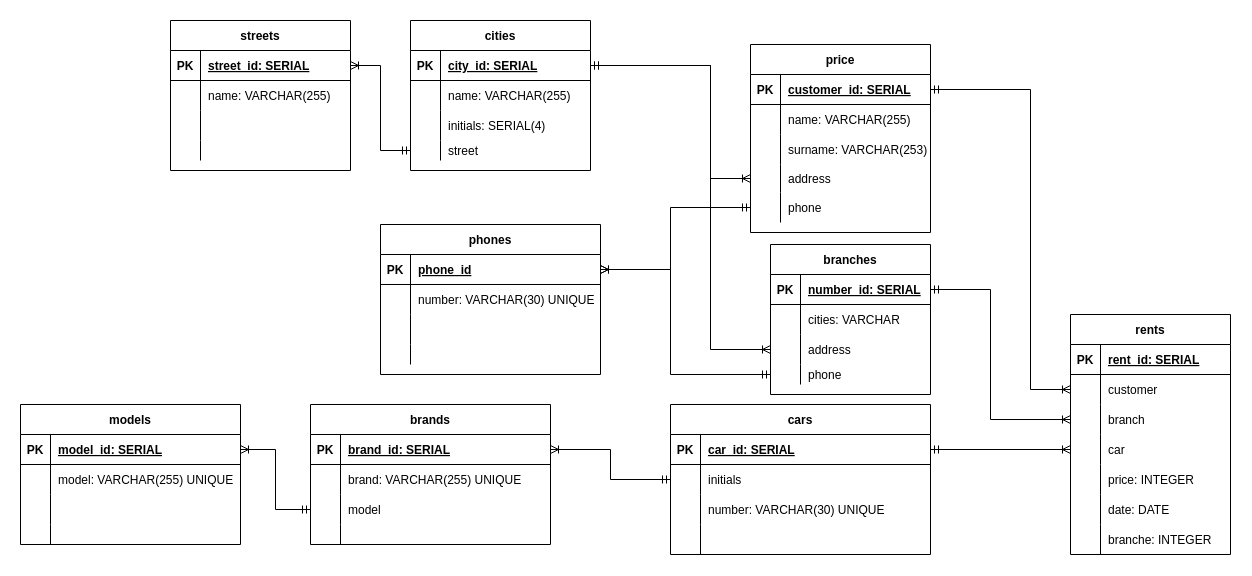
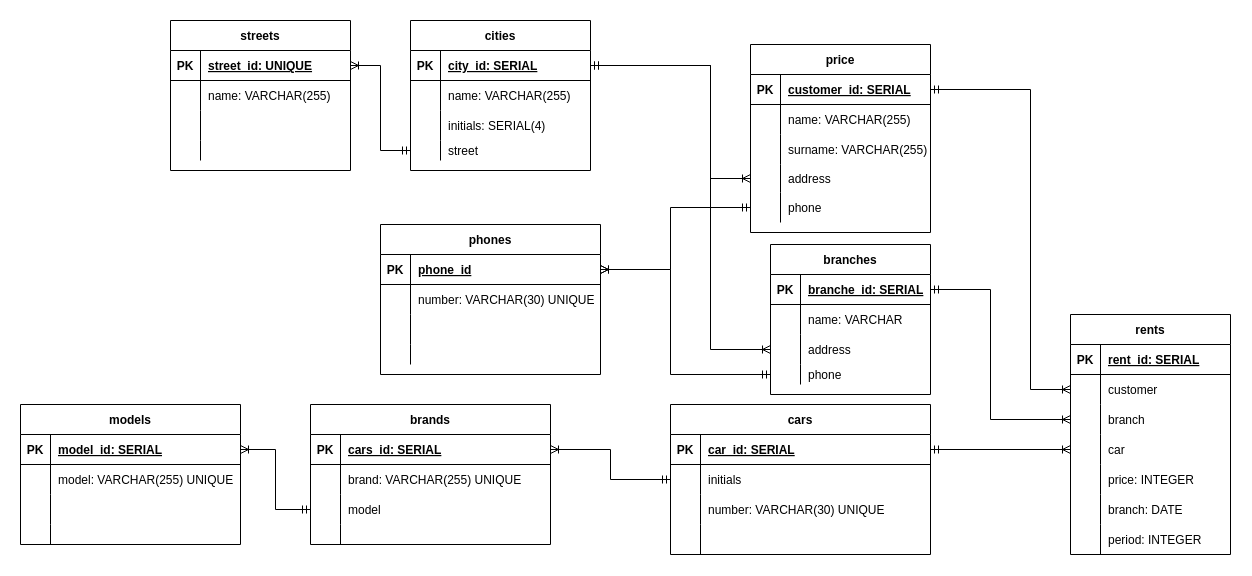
(260, 66) -> (260, 66)
(857, 150) -> (857, 150)
(860, 290) -> (864, 290)
(852, 320) -> (849, 320)
(397, 450) -> (394, 450)
(1138, 510) -> (1145, 510)
(1159, 540) -> (1154, 540)
